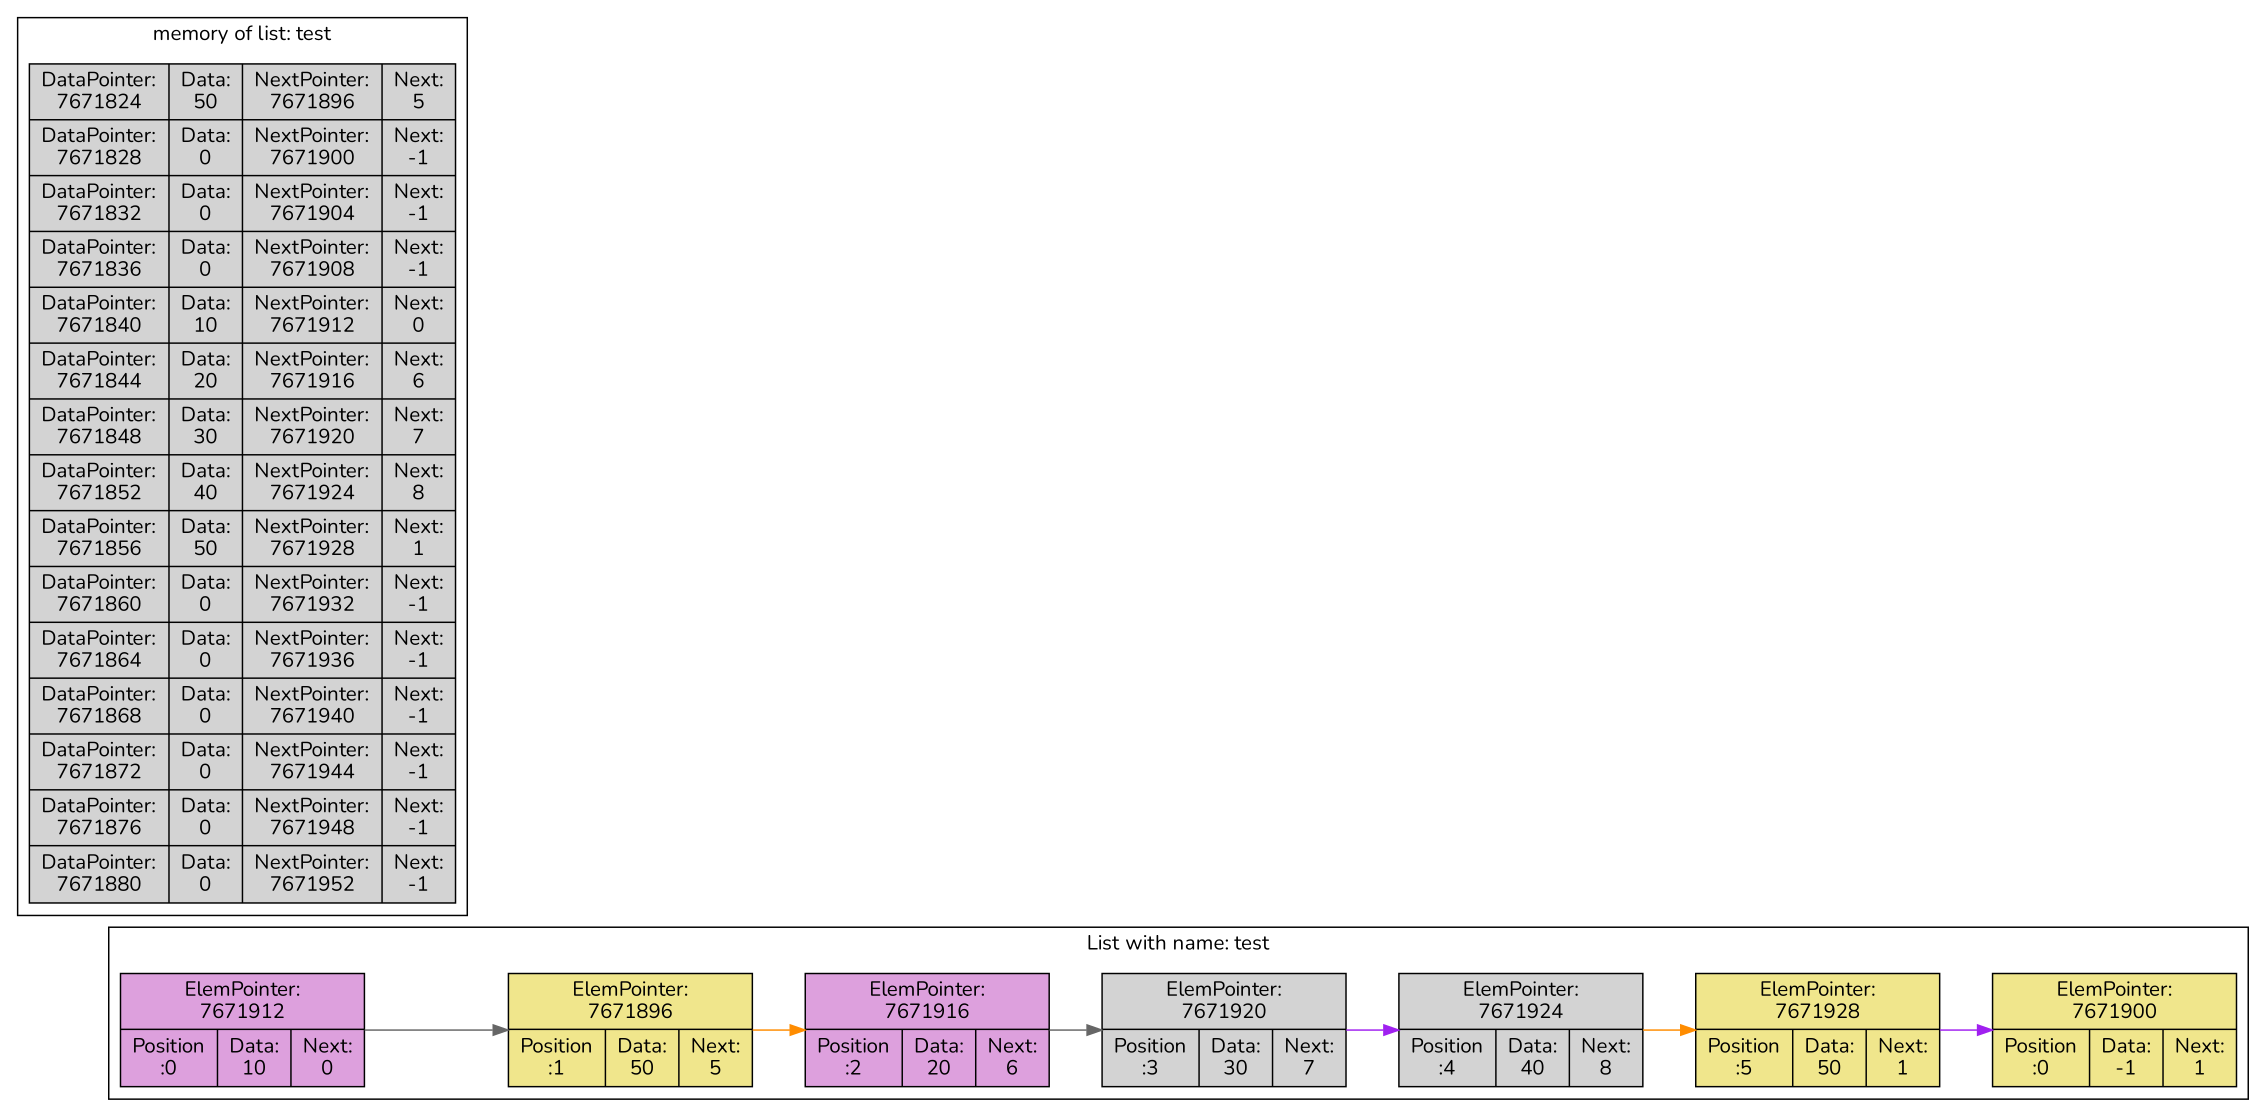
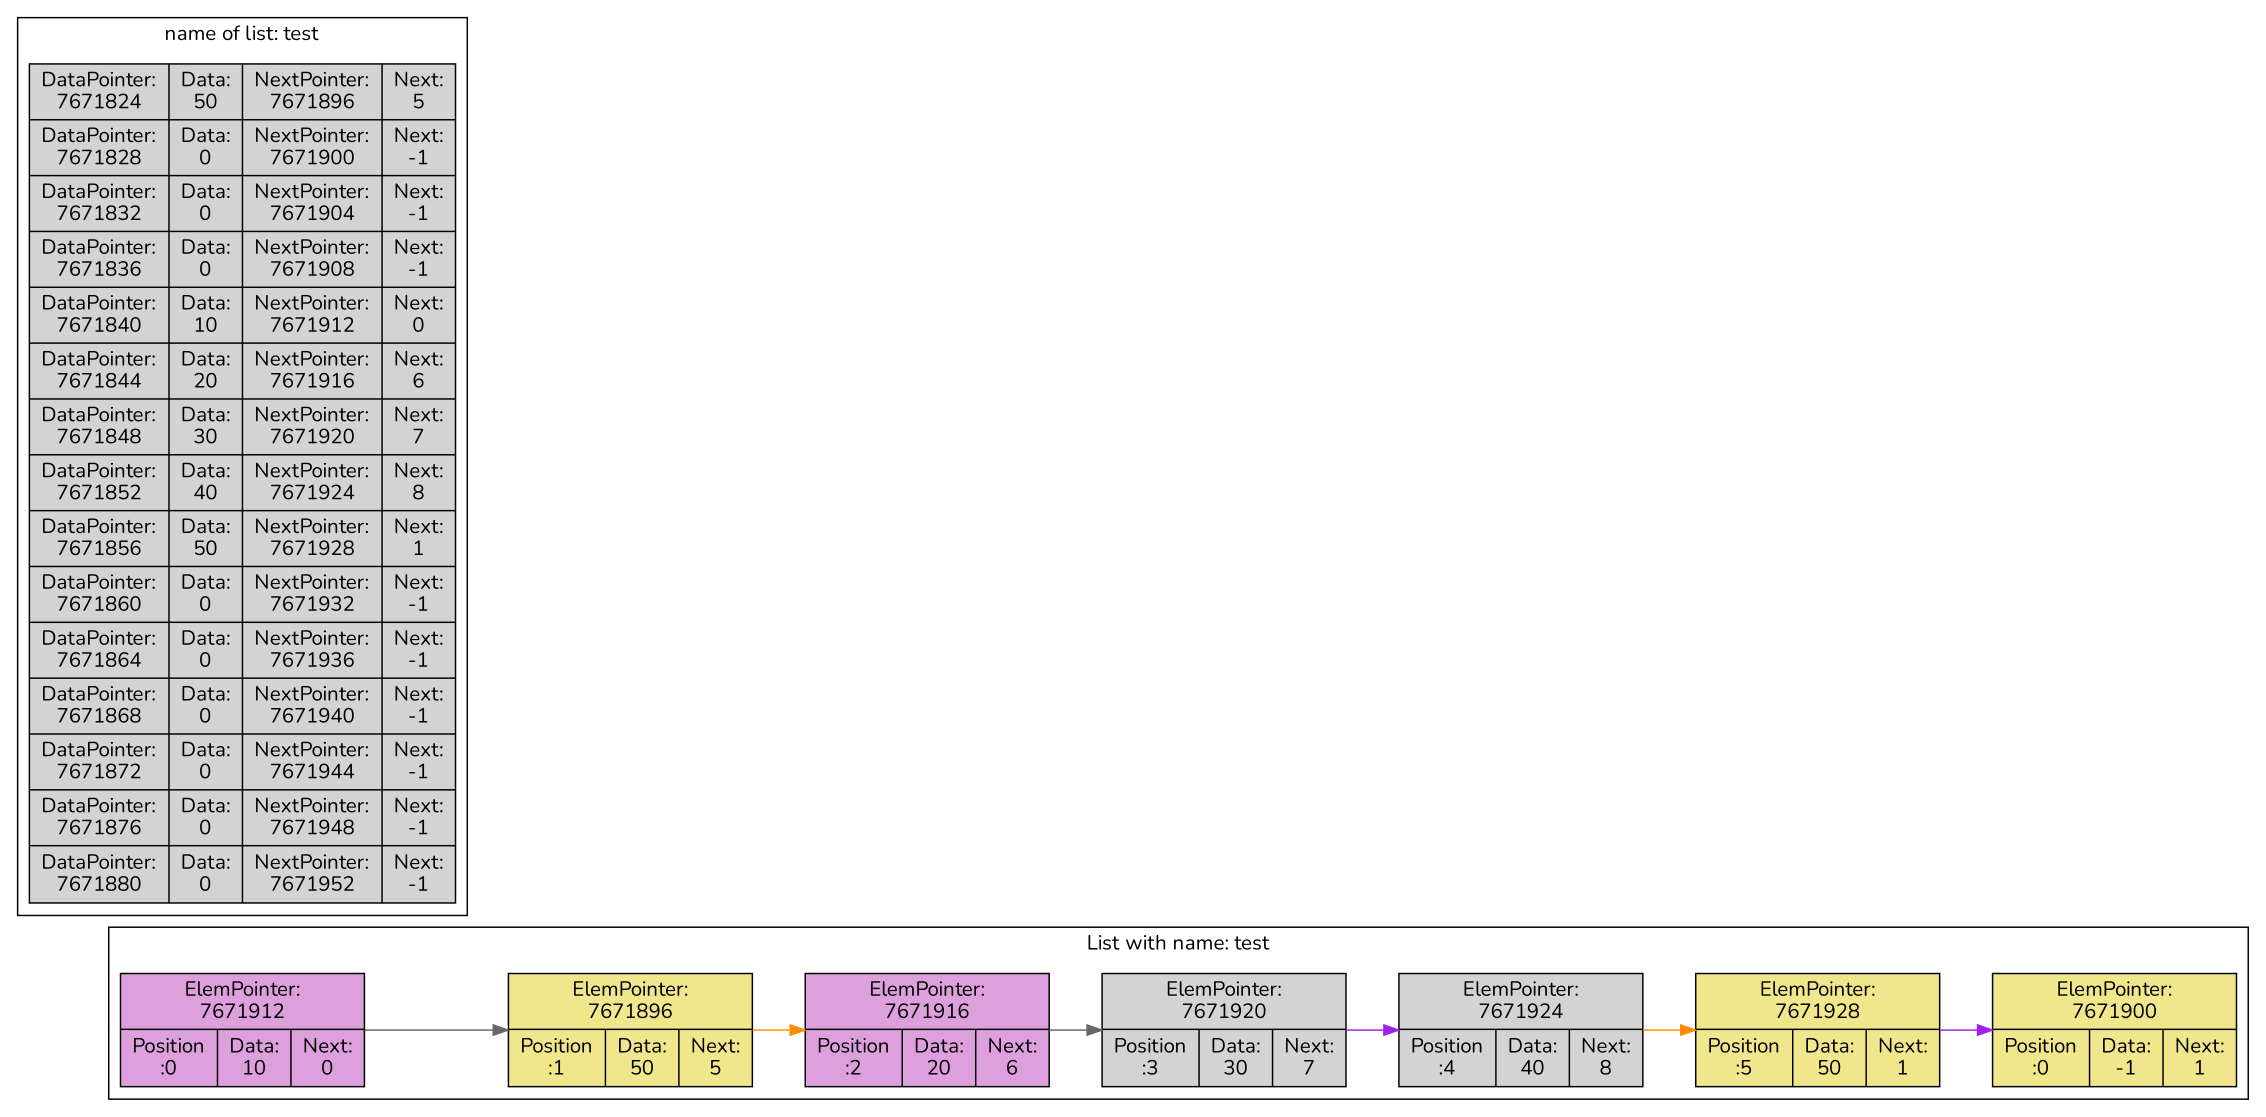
(242, 35) -> (242, 35)
